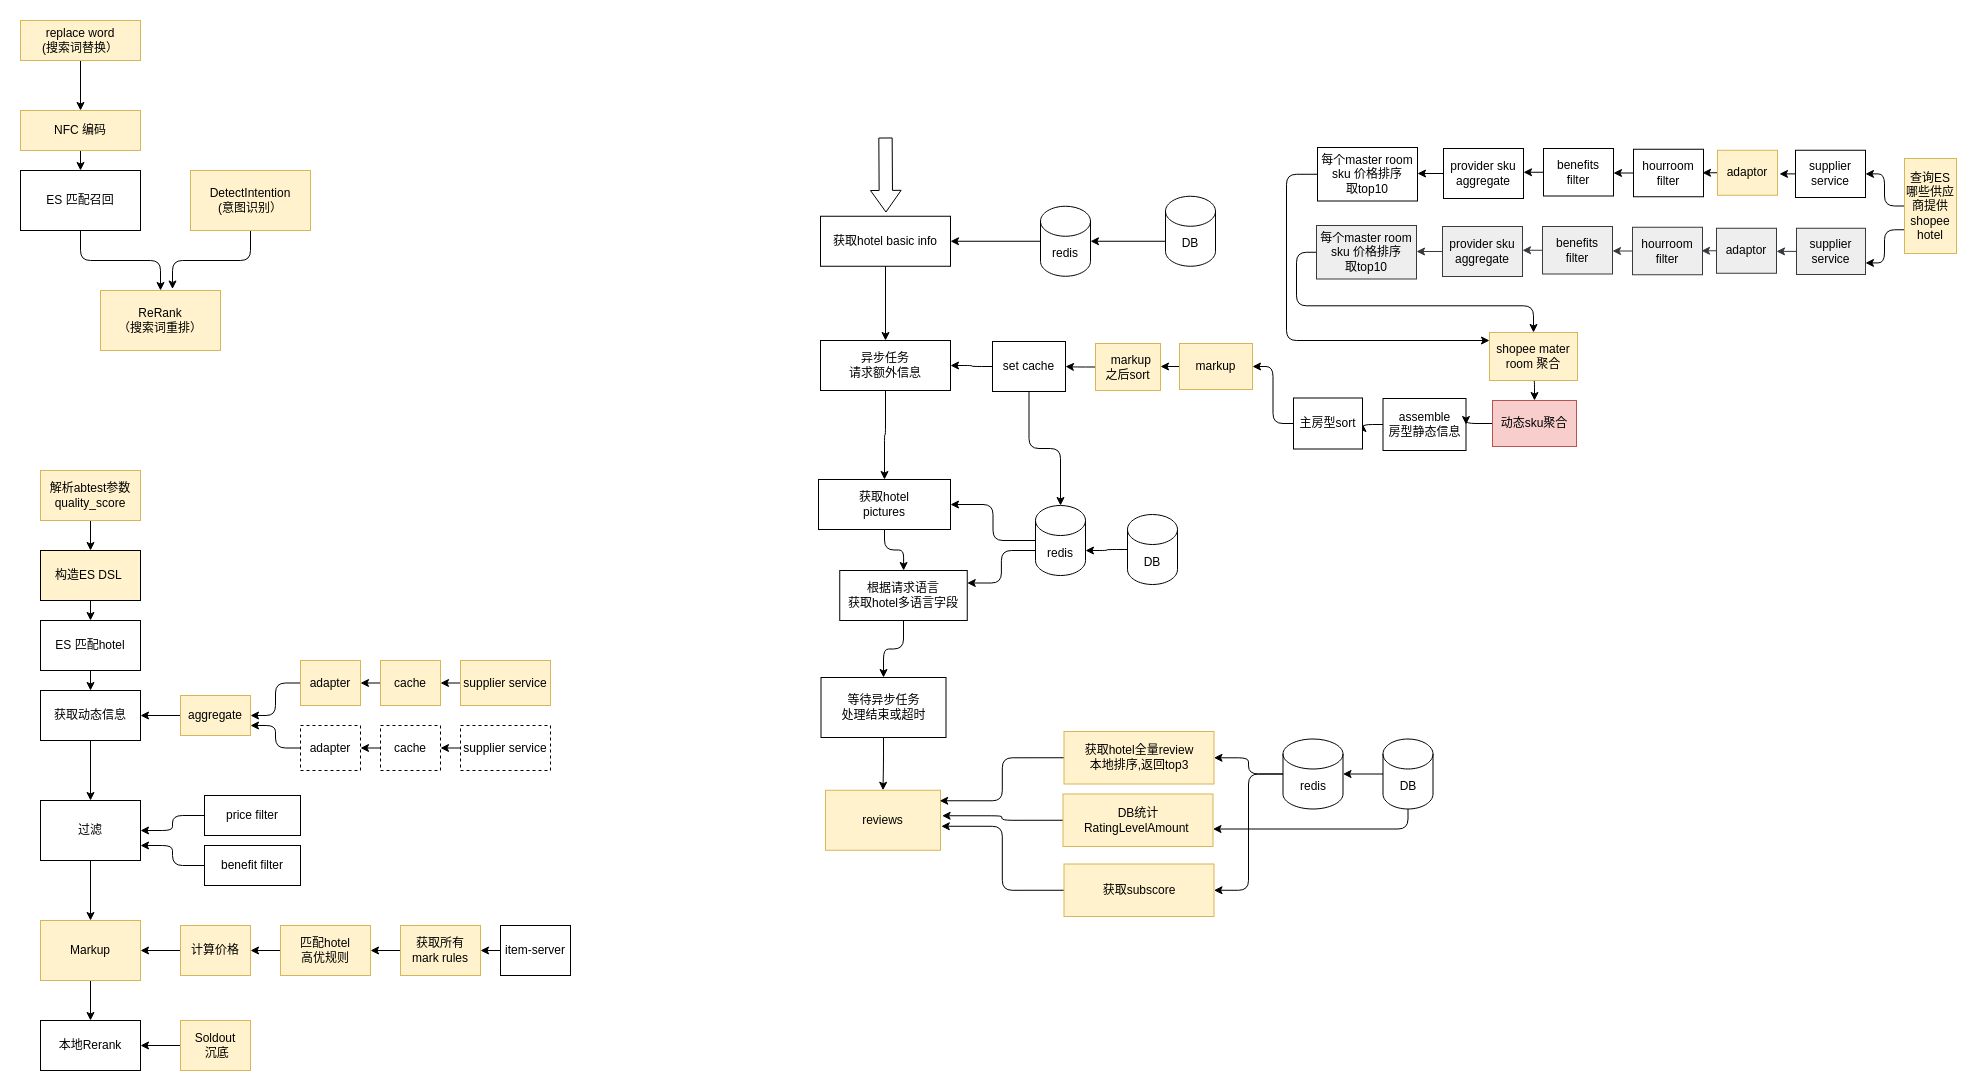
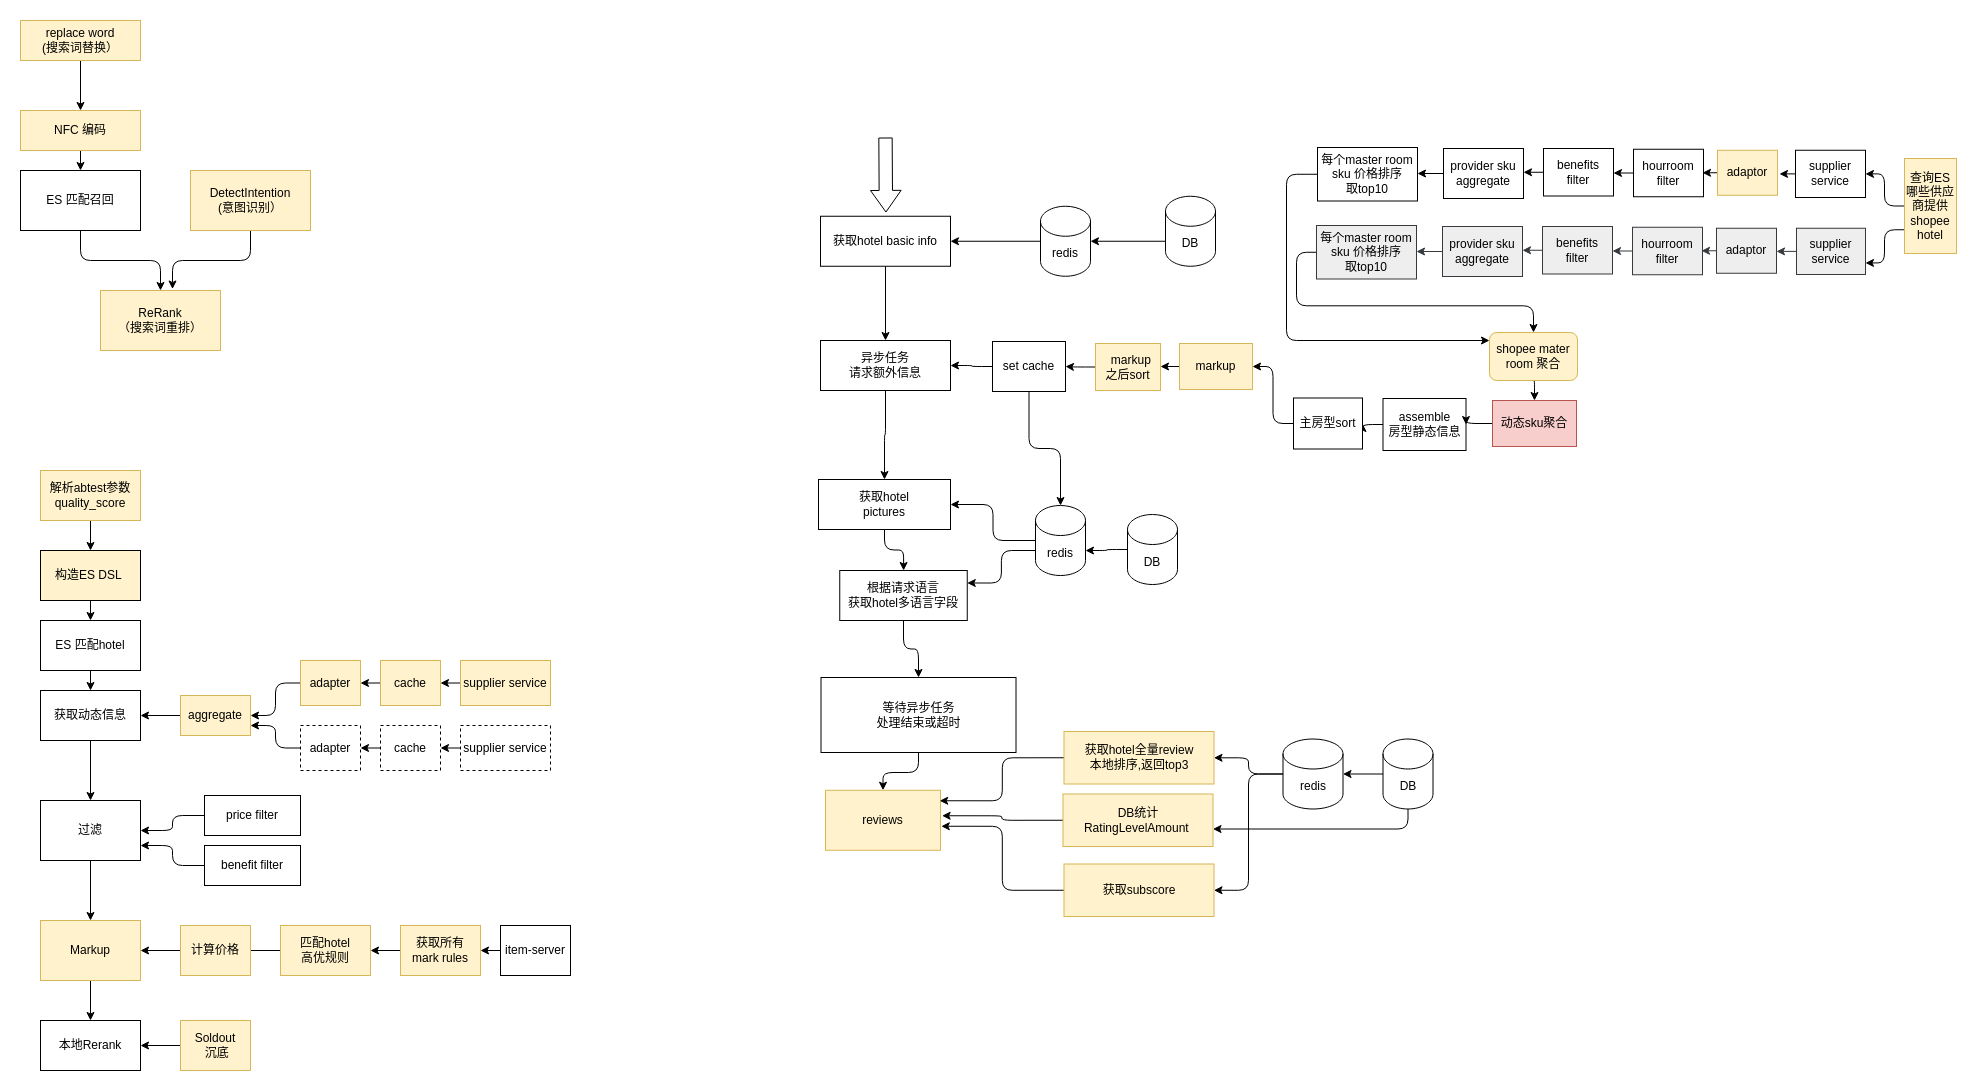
(1534, 357) -> (1534, 357)
(884, 708) -> (919, 715)
(258, 951) -> (256, 951)
